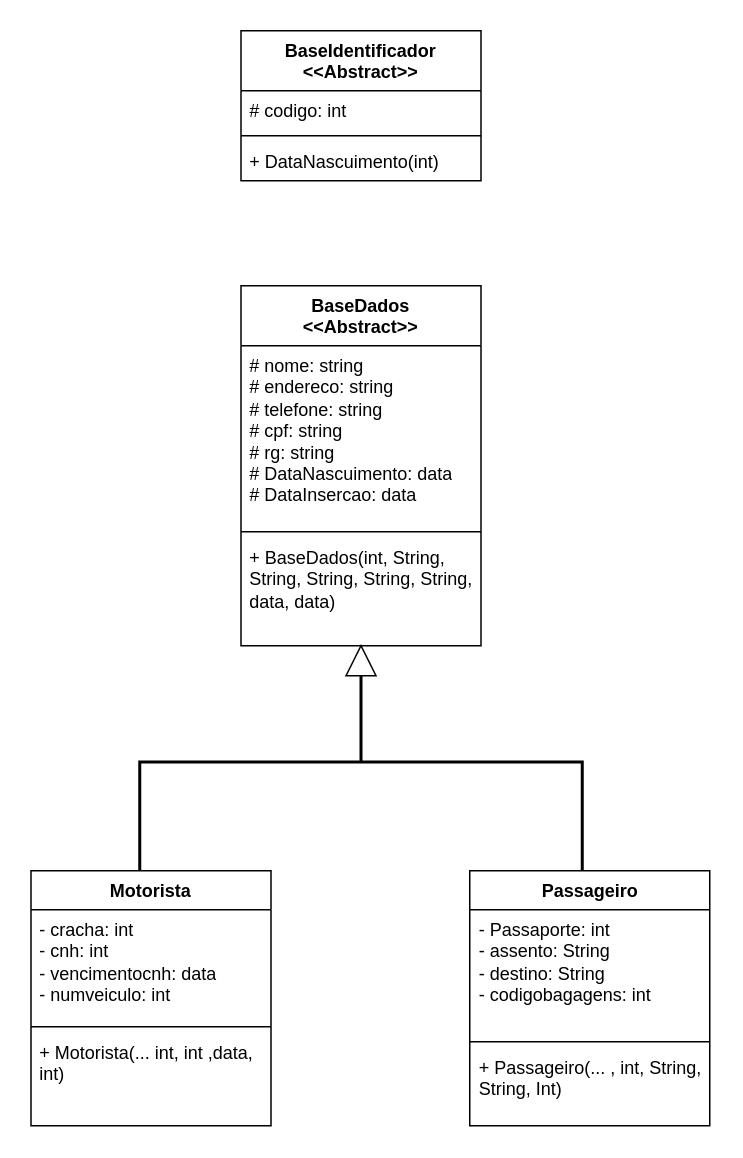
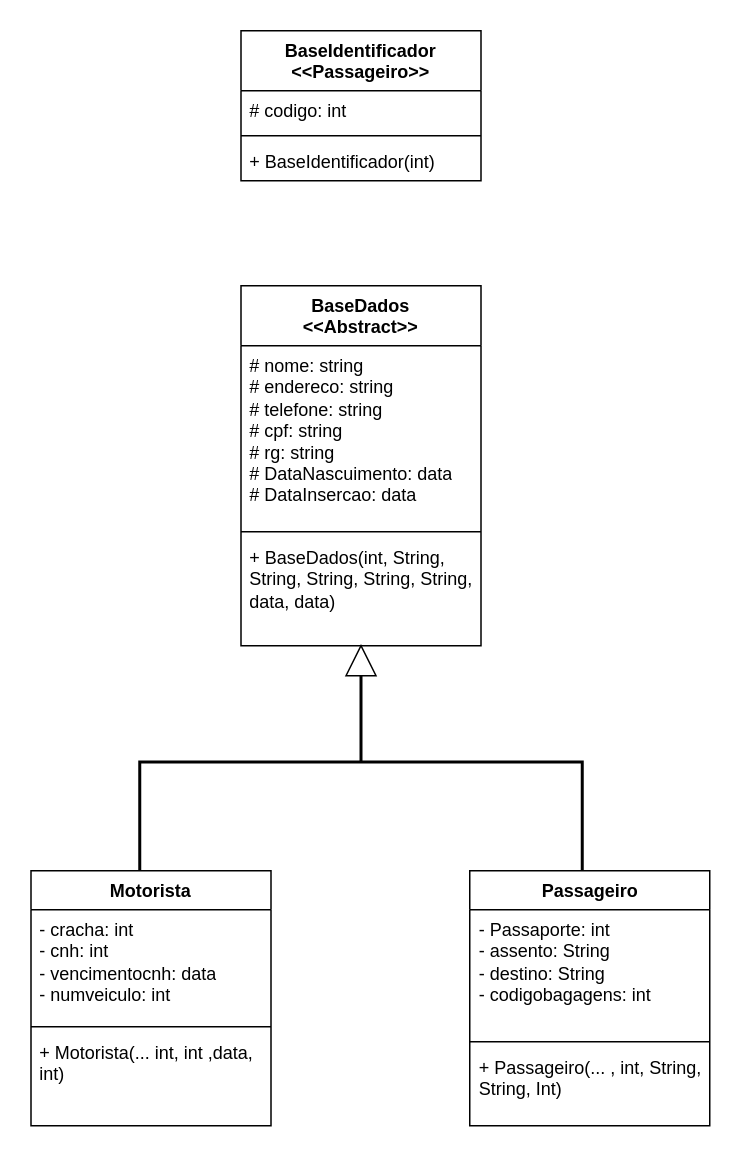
(361, 63) -> (361, 63)
(354, 163) -> (361, 163)
